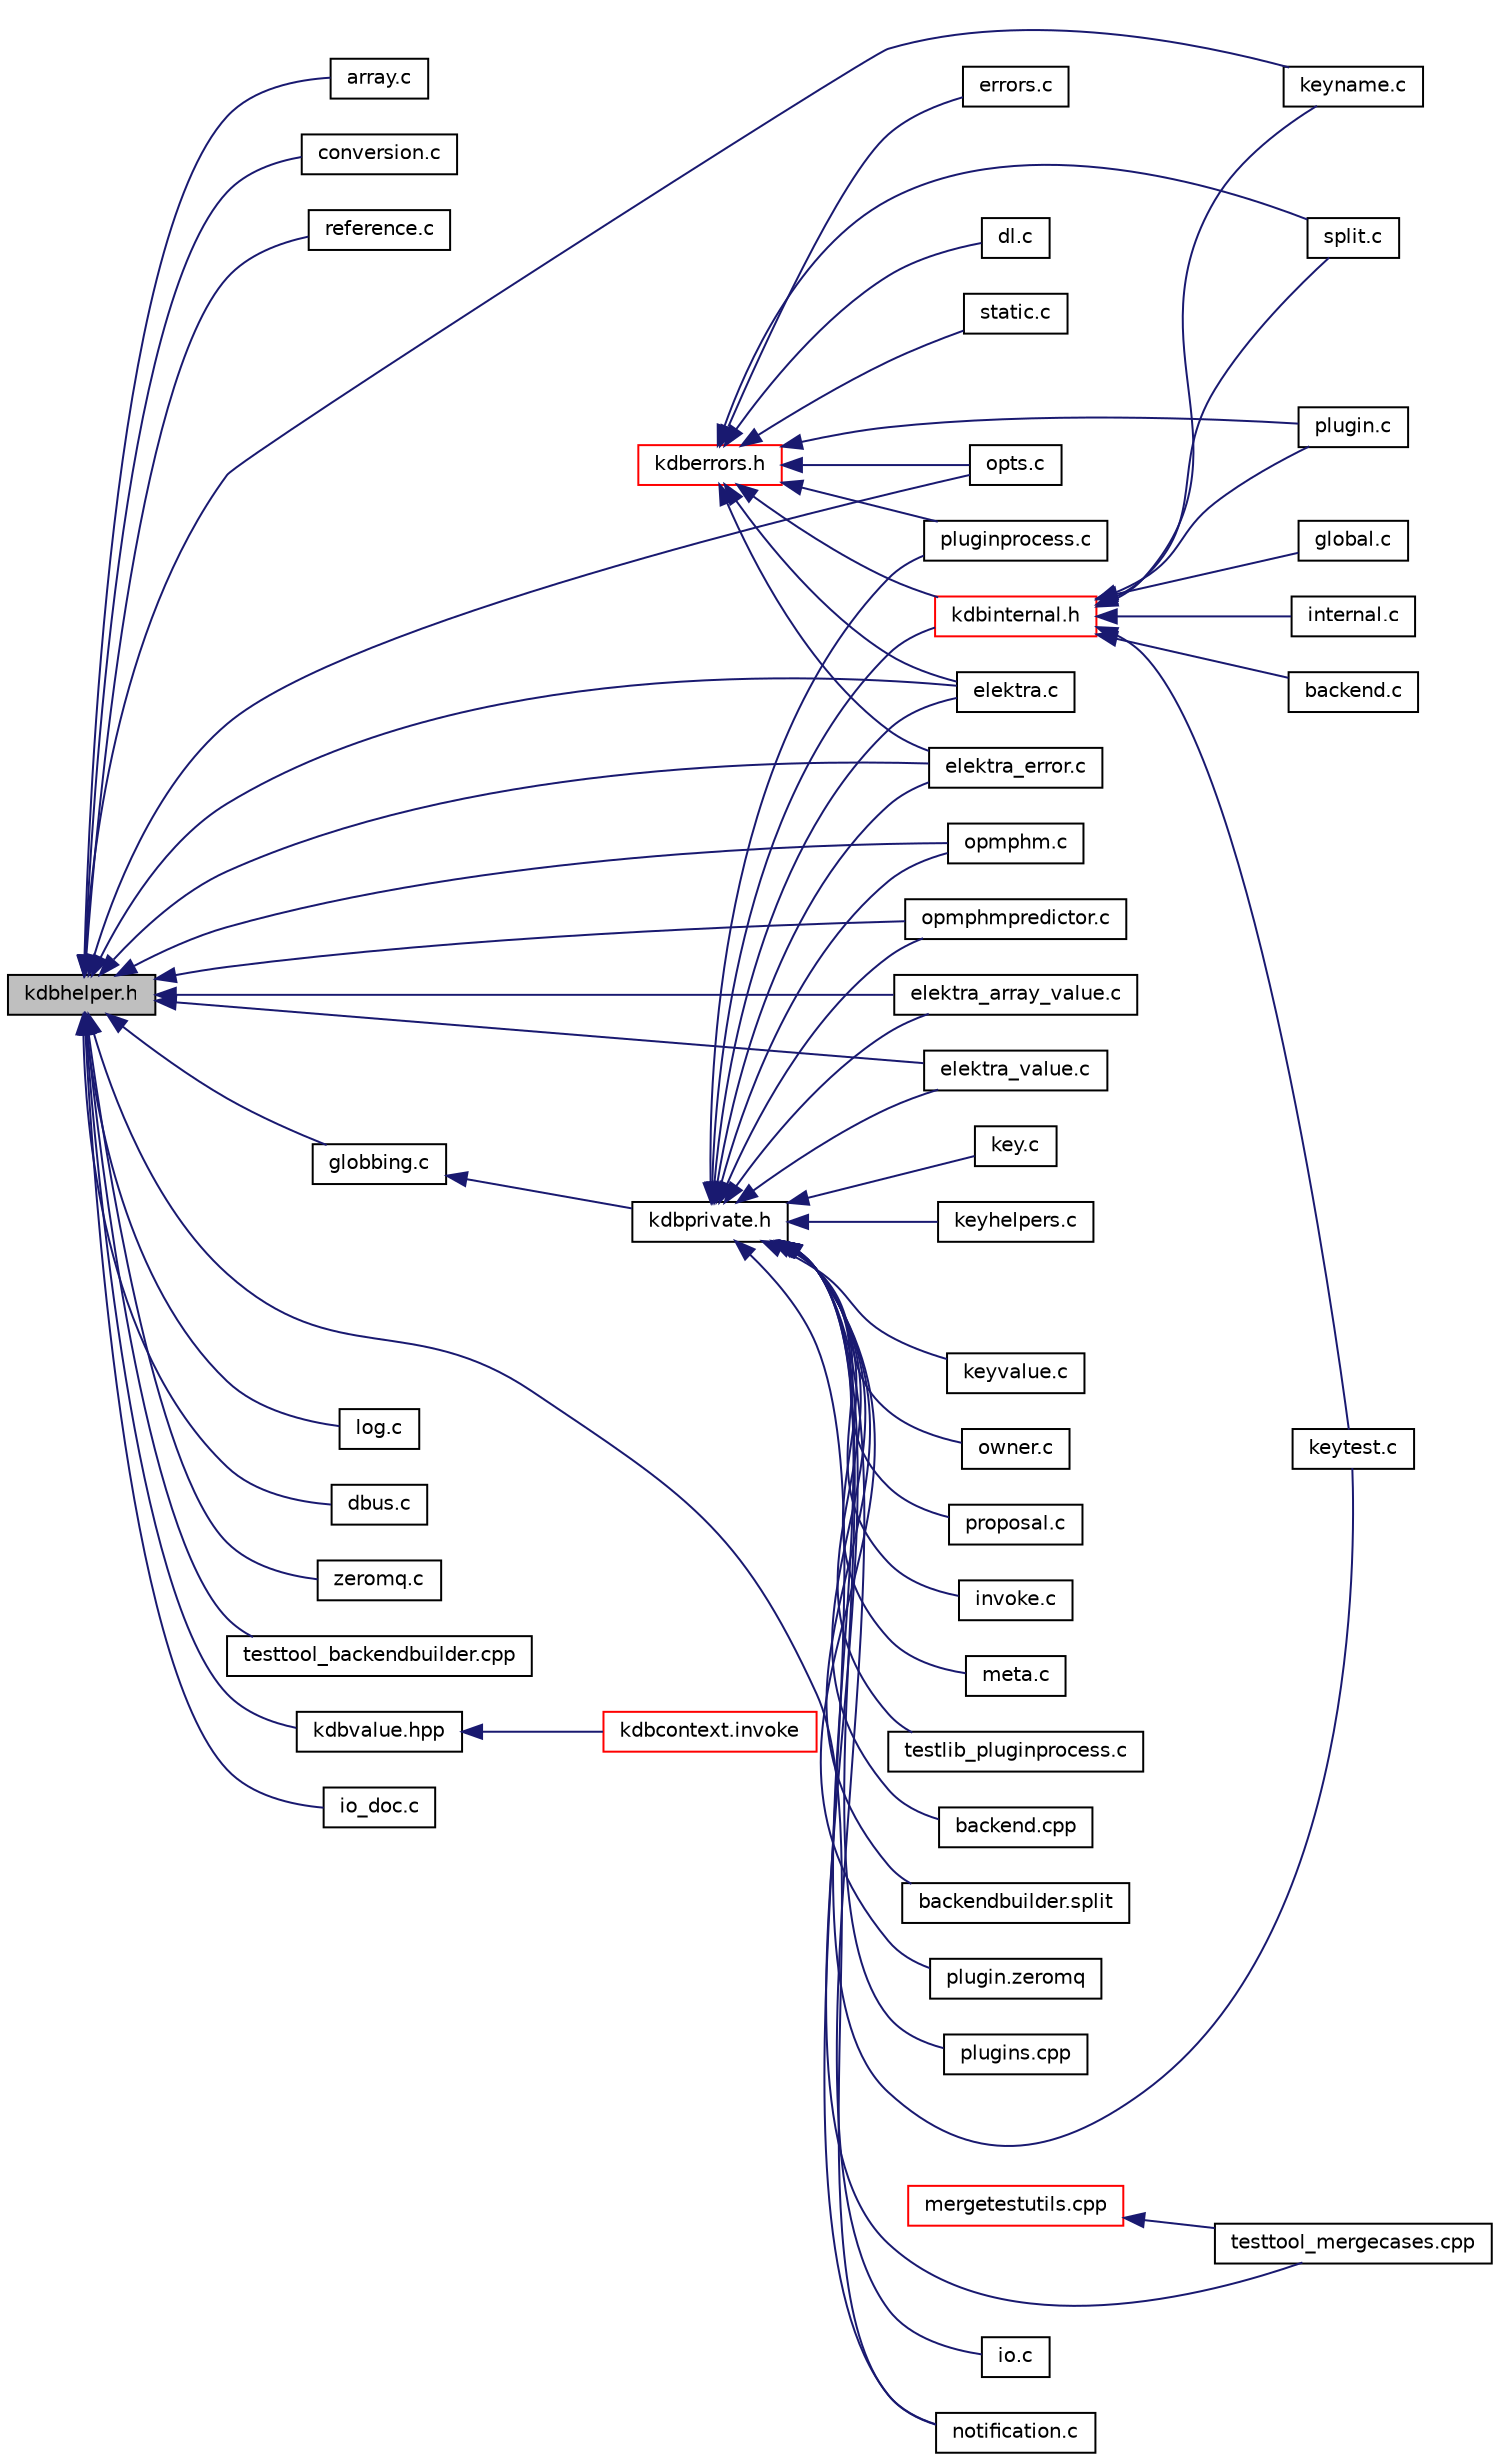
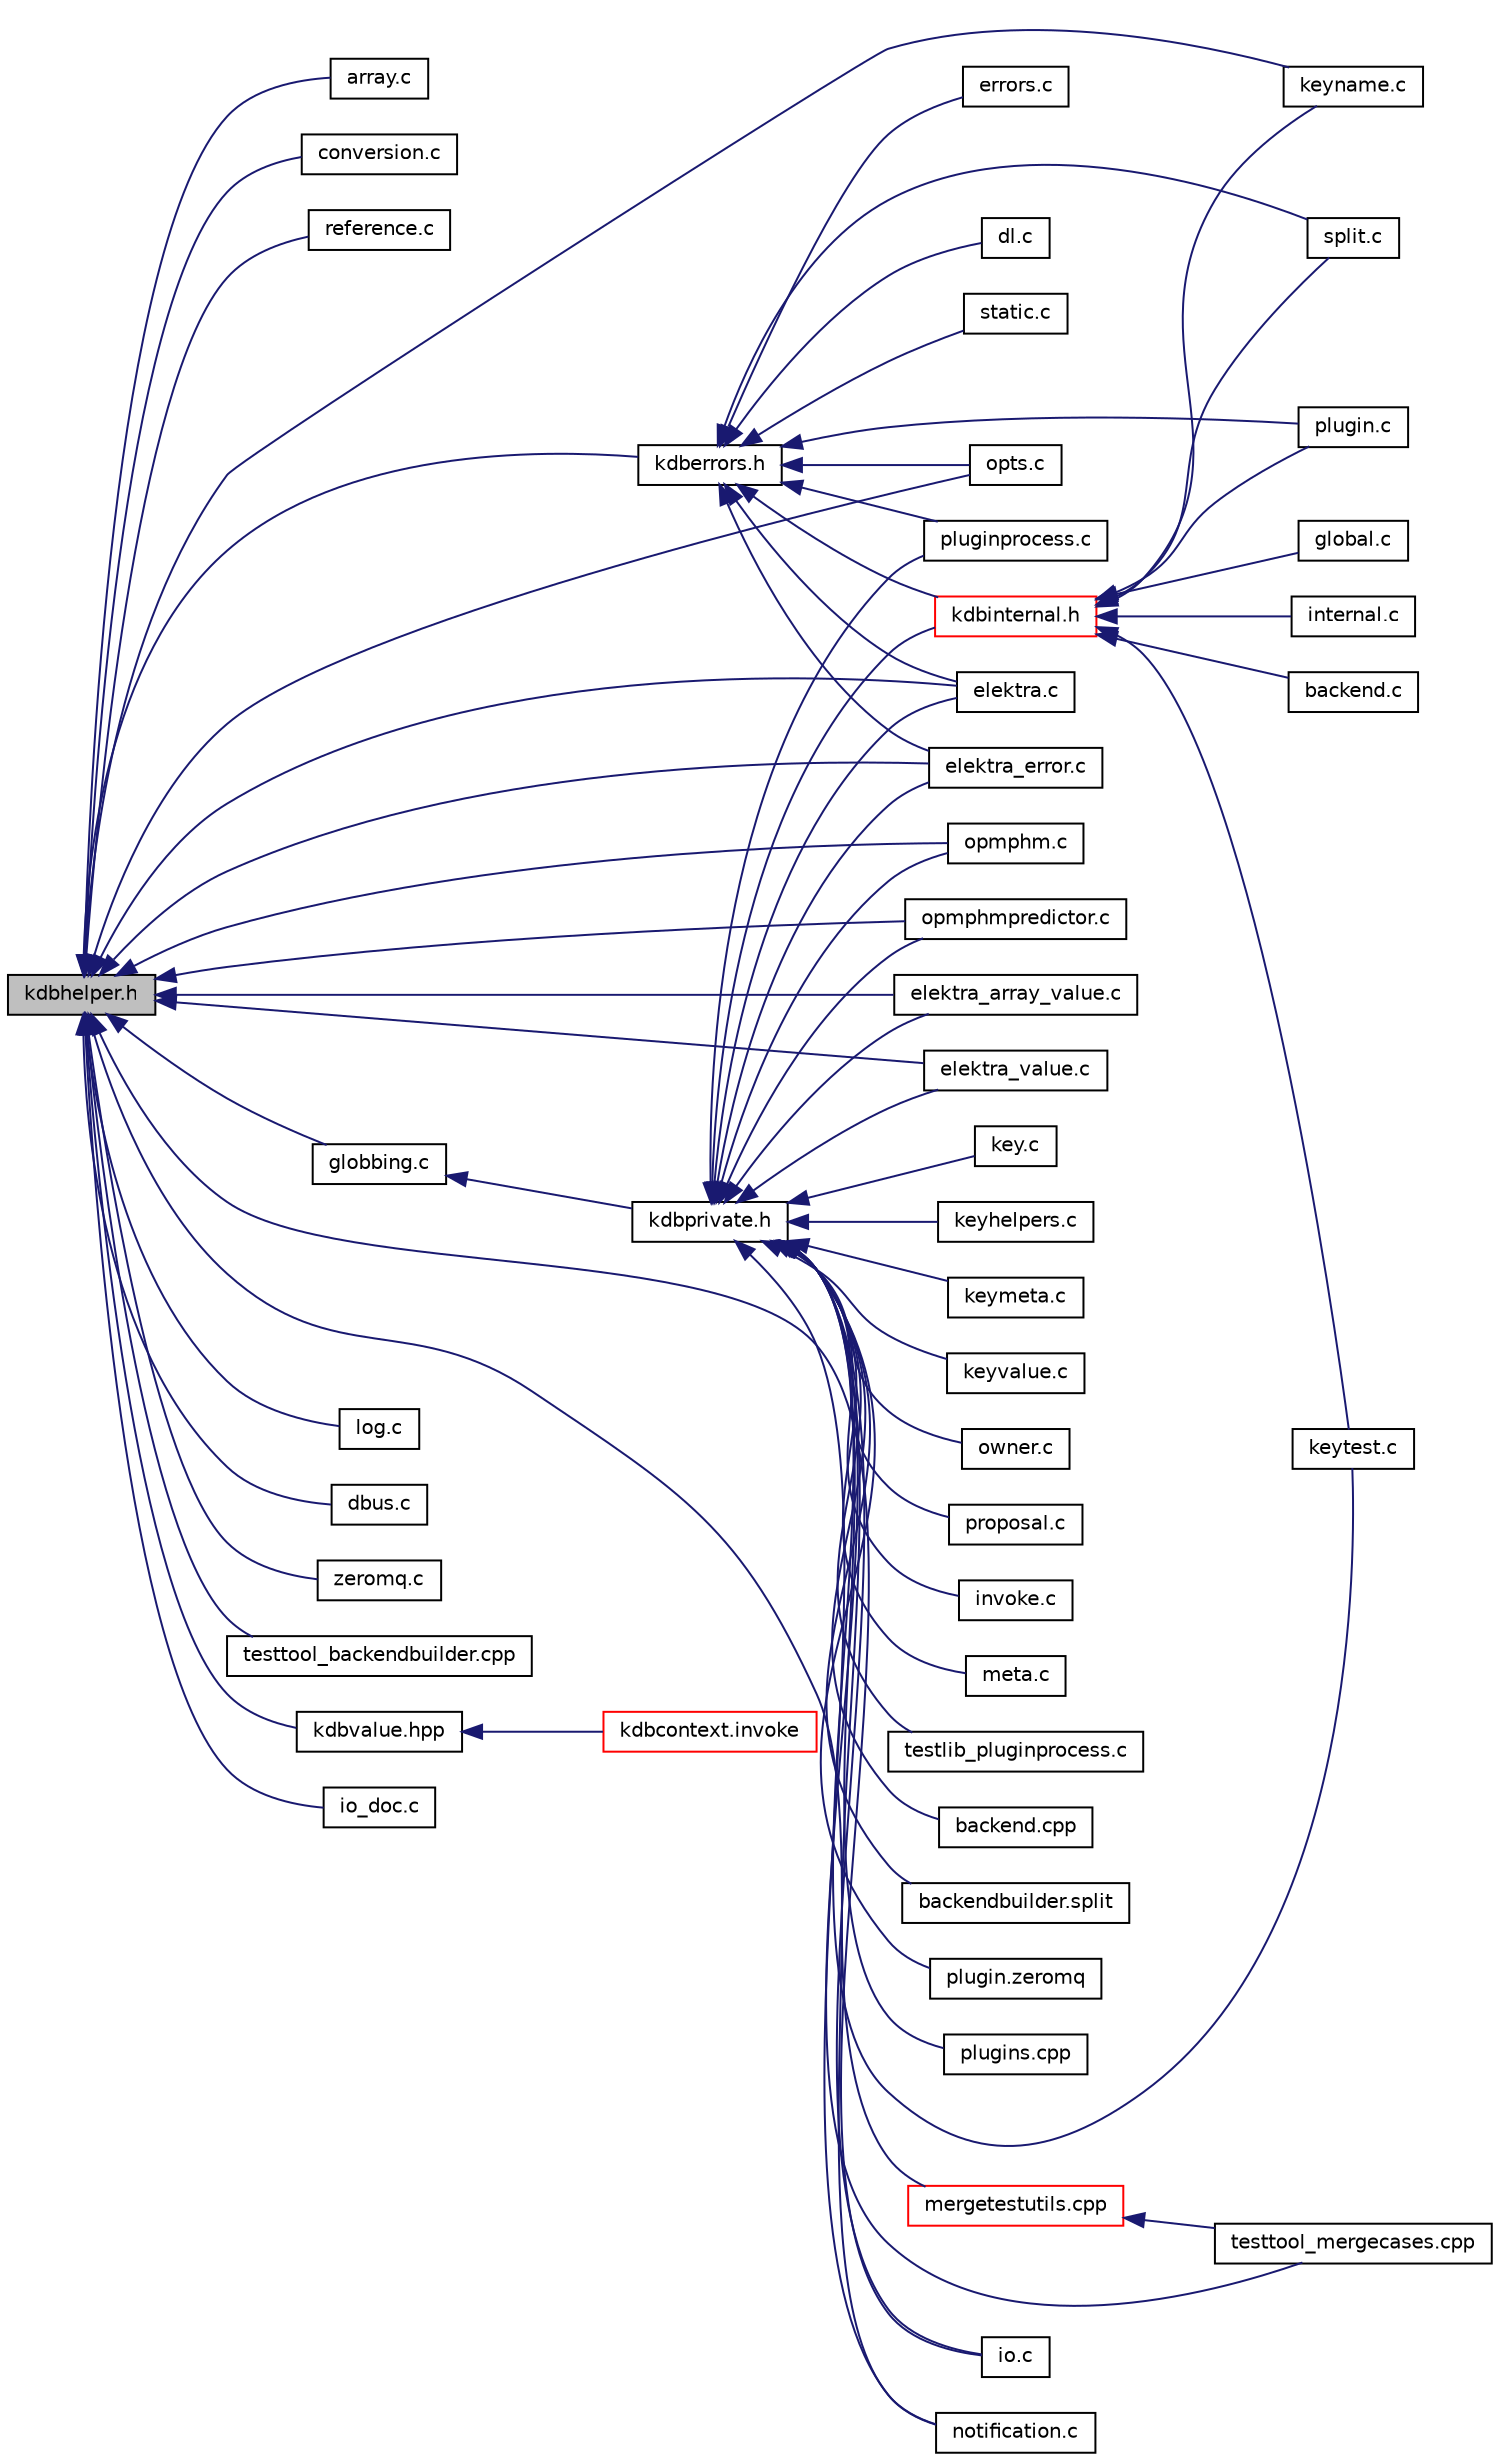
(710, 465) -> (710, 465)
none -> (224, 554)
none -> (1016, 1298)
none -> (767, 1311)
none -> (850, 1725)
